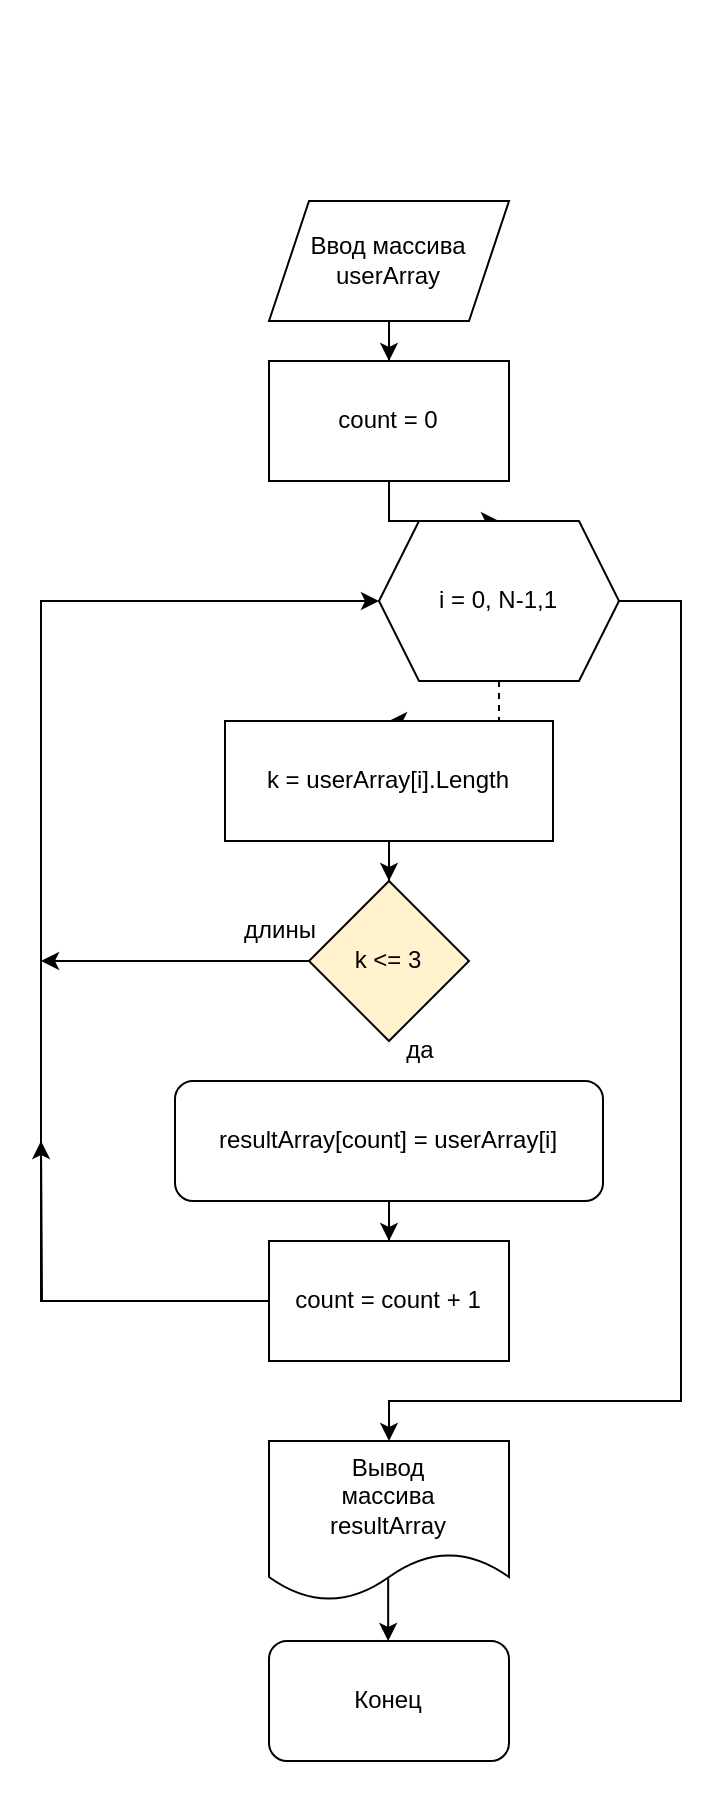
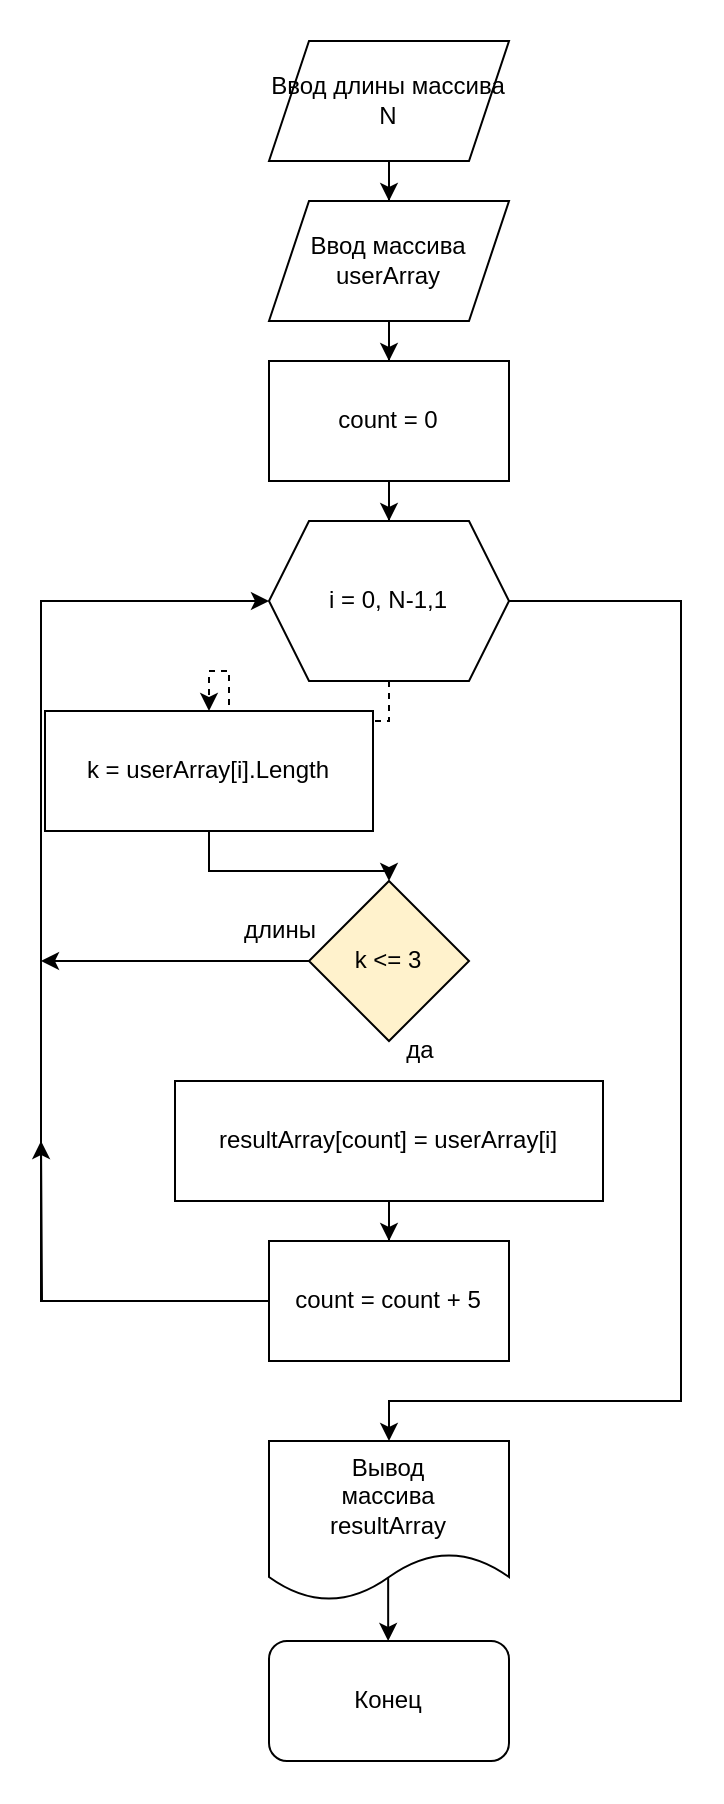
none -> (389, 101)
none -> (389, 188)
(499, 601) -> (389, 601)
(389, 781) -> (209, 771)
(389, 1141) -> (389, 1141)
(389, 1301) -> (389, 1301)
